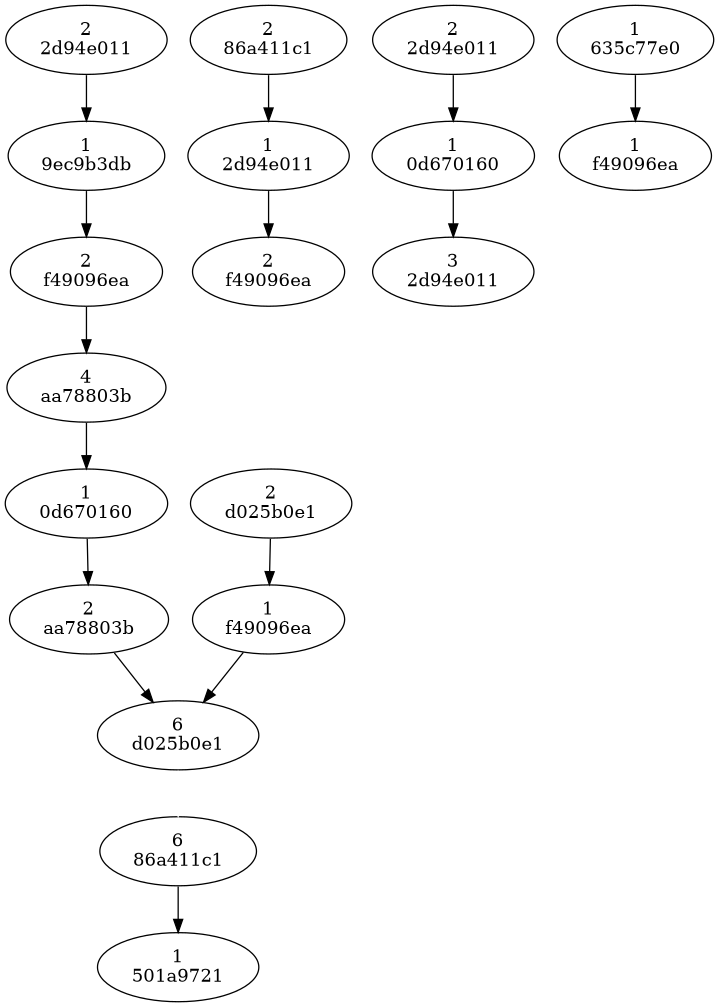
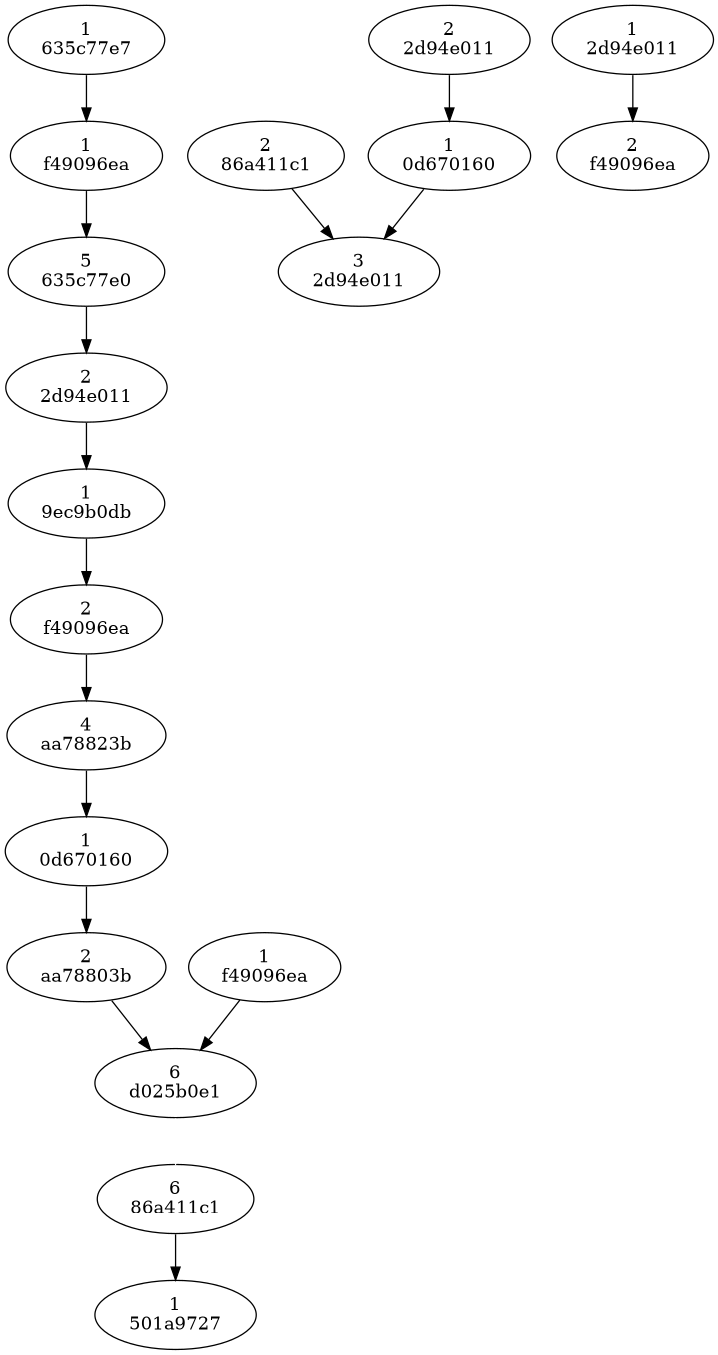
(635, 40) -> (86, 40)
(269, 92) -> (308, 209)
(86, 156) -> (86, 504)
none -> (86, 272)
(86, 388) -> (86, 735)
(271, 504) -> none
(178, 967) -> (176, 1315)
